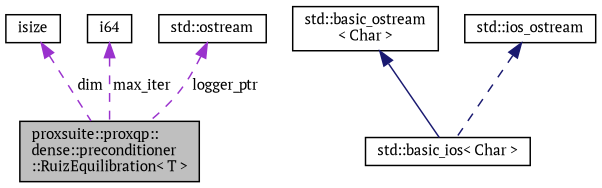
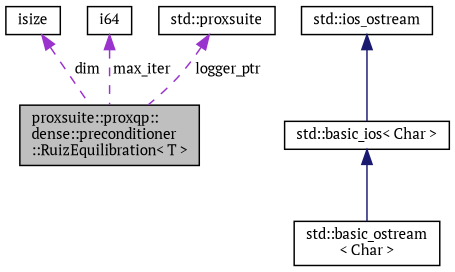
(213, 29) -> (217, 21)
(485, 96) -> (367, 85)
(414, 101) -> (367, 193)
